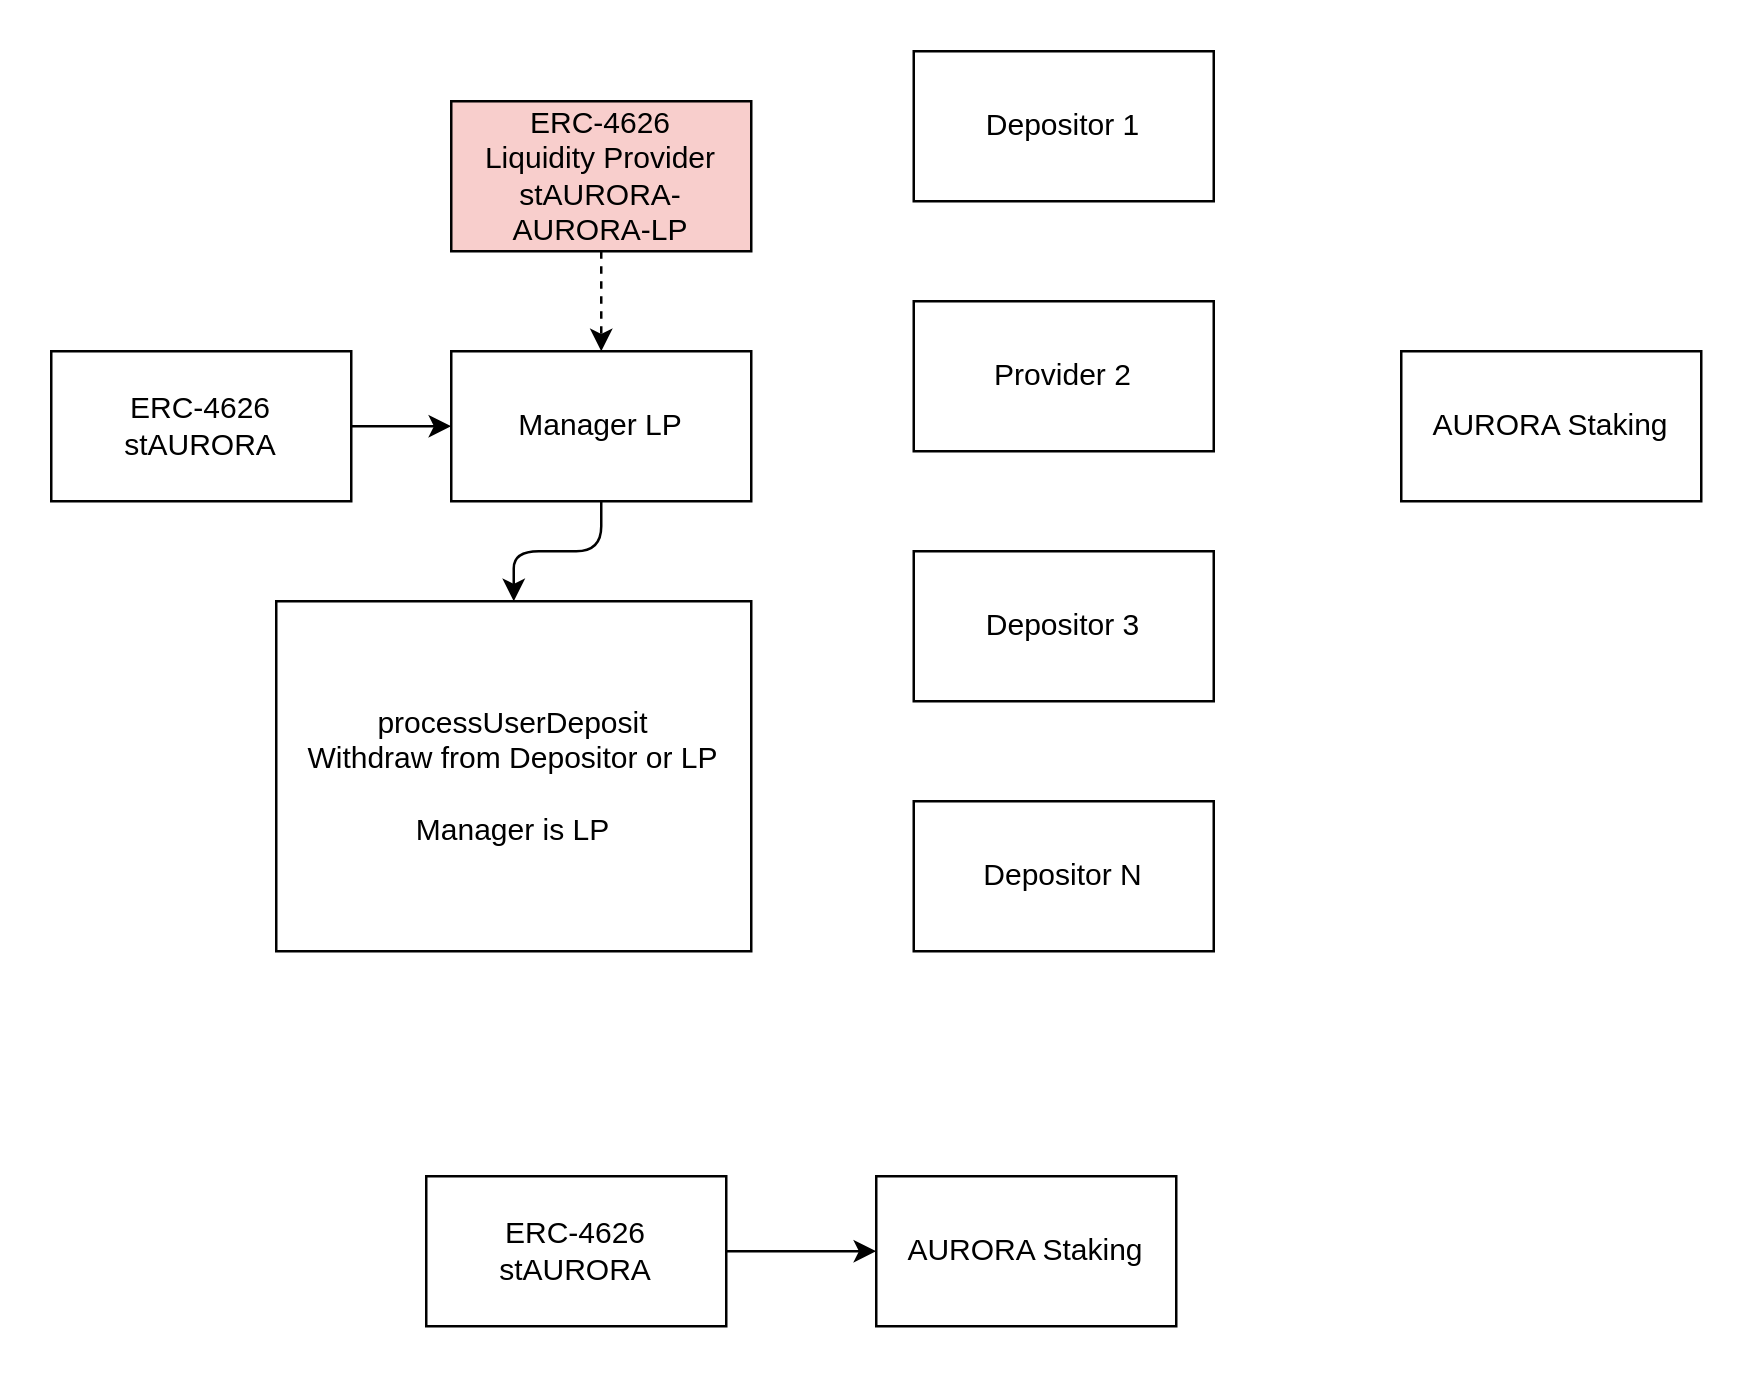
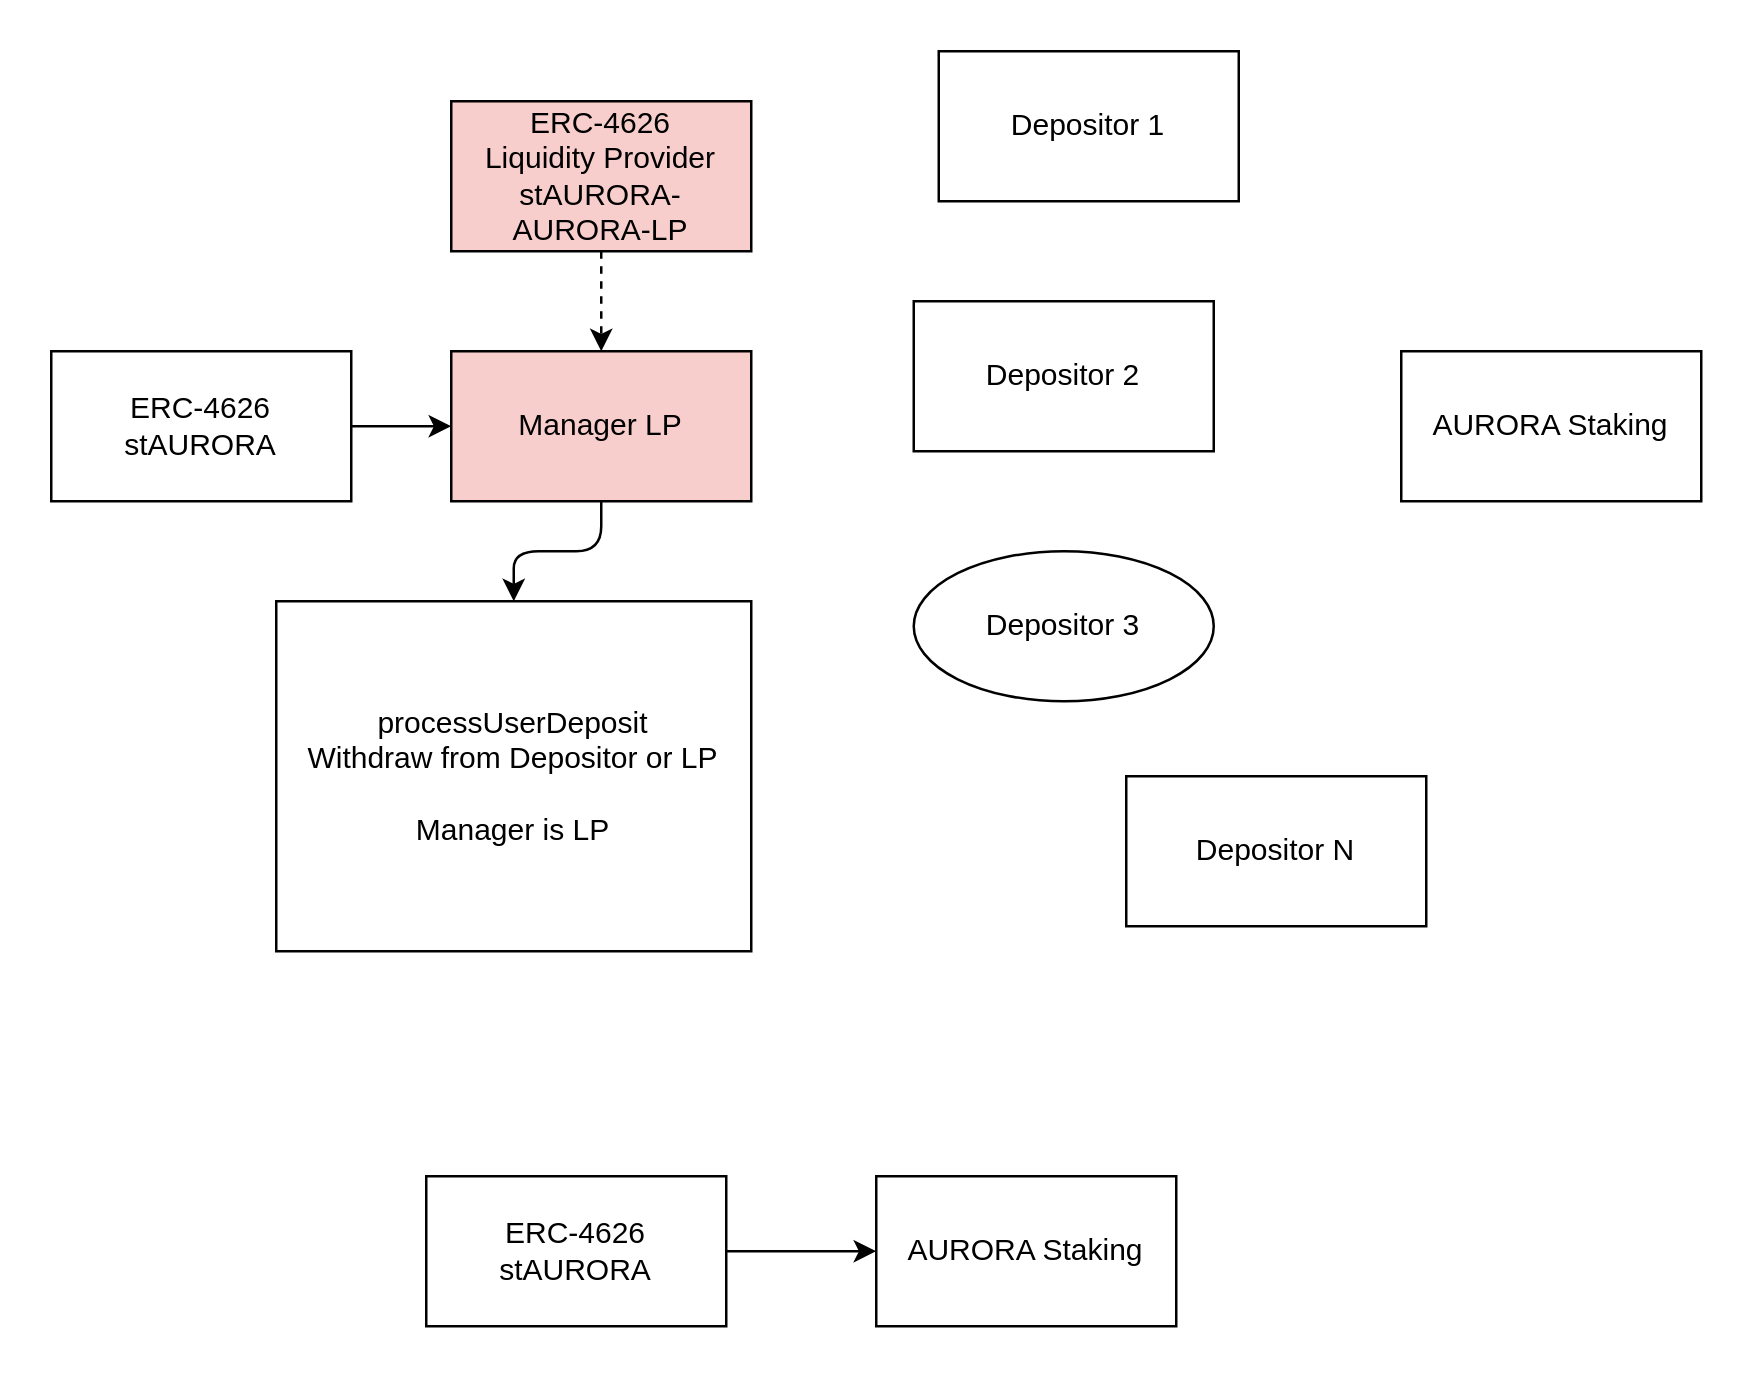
(1064, 126) -> (1089, 126)
(1064, 376) -> (1064, 376)
(601, 426) -> (601, 426)
(1064, 626) -> (1064, 626)
(1064, 876) -> (1276, 851)
